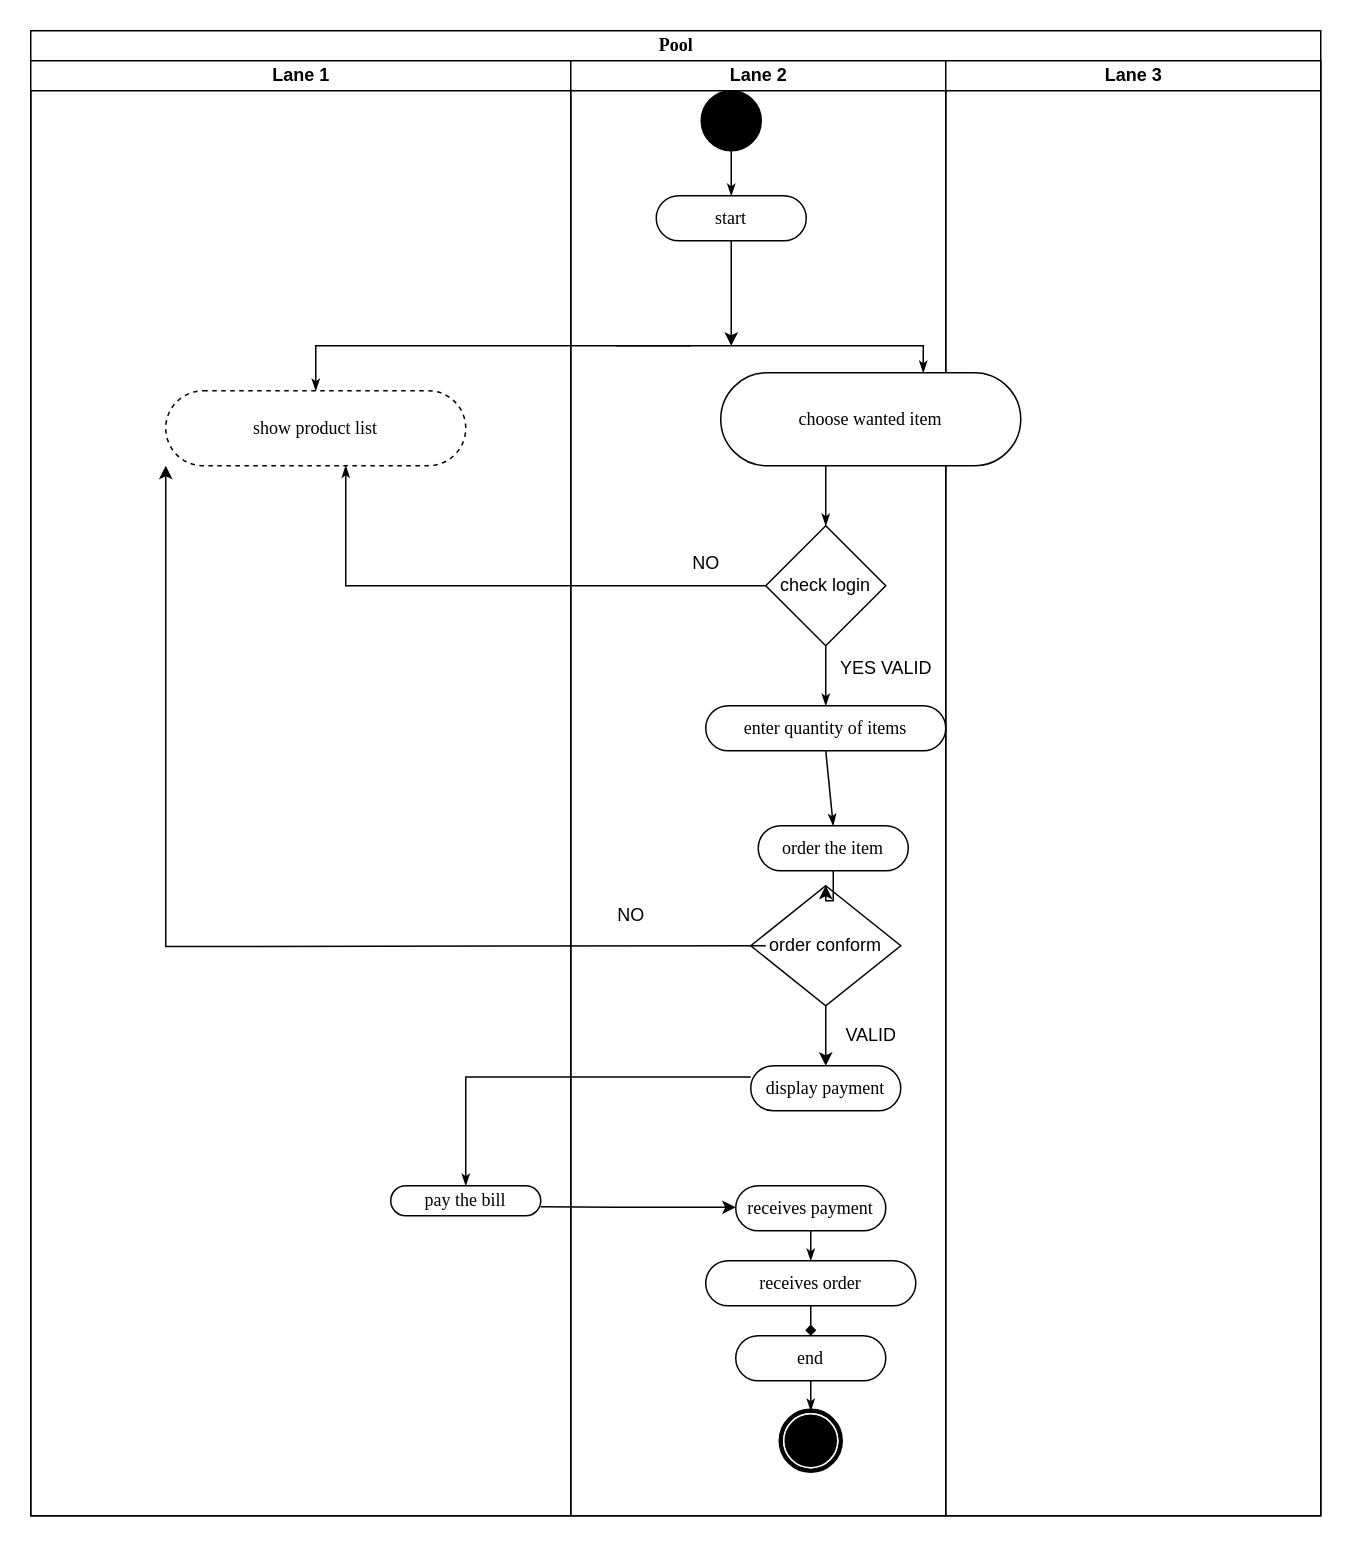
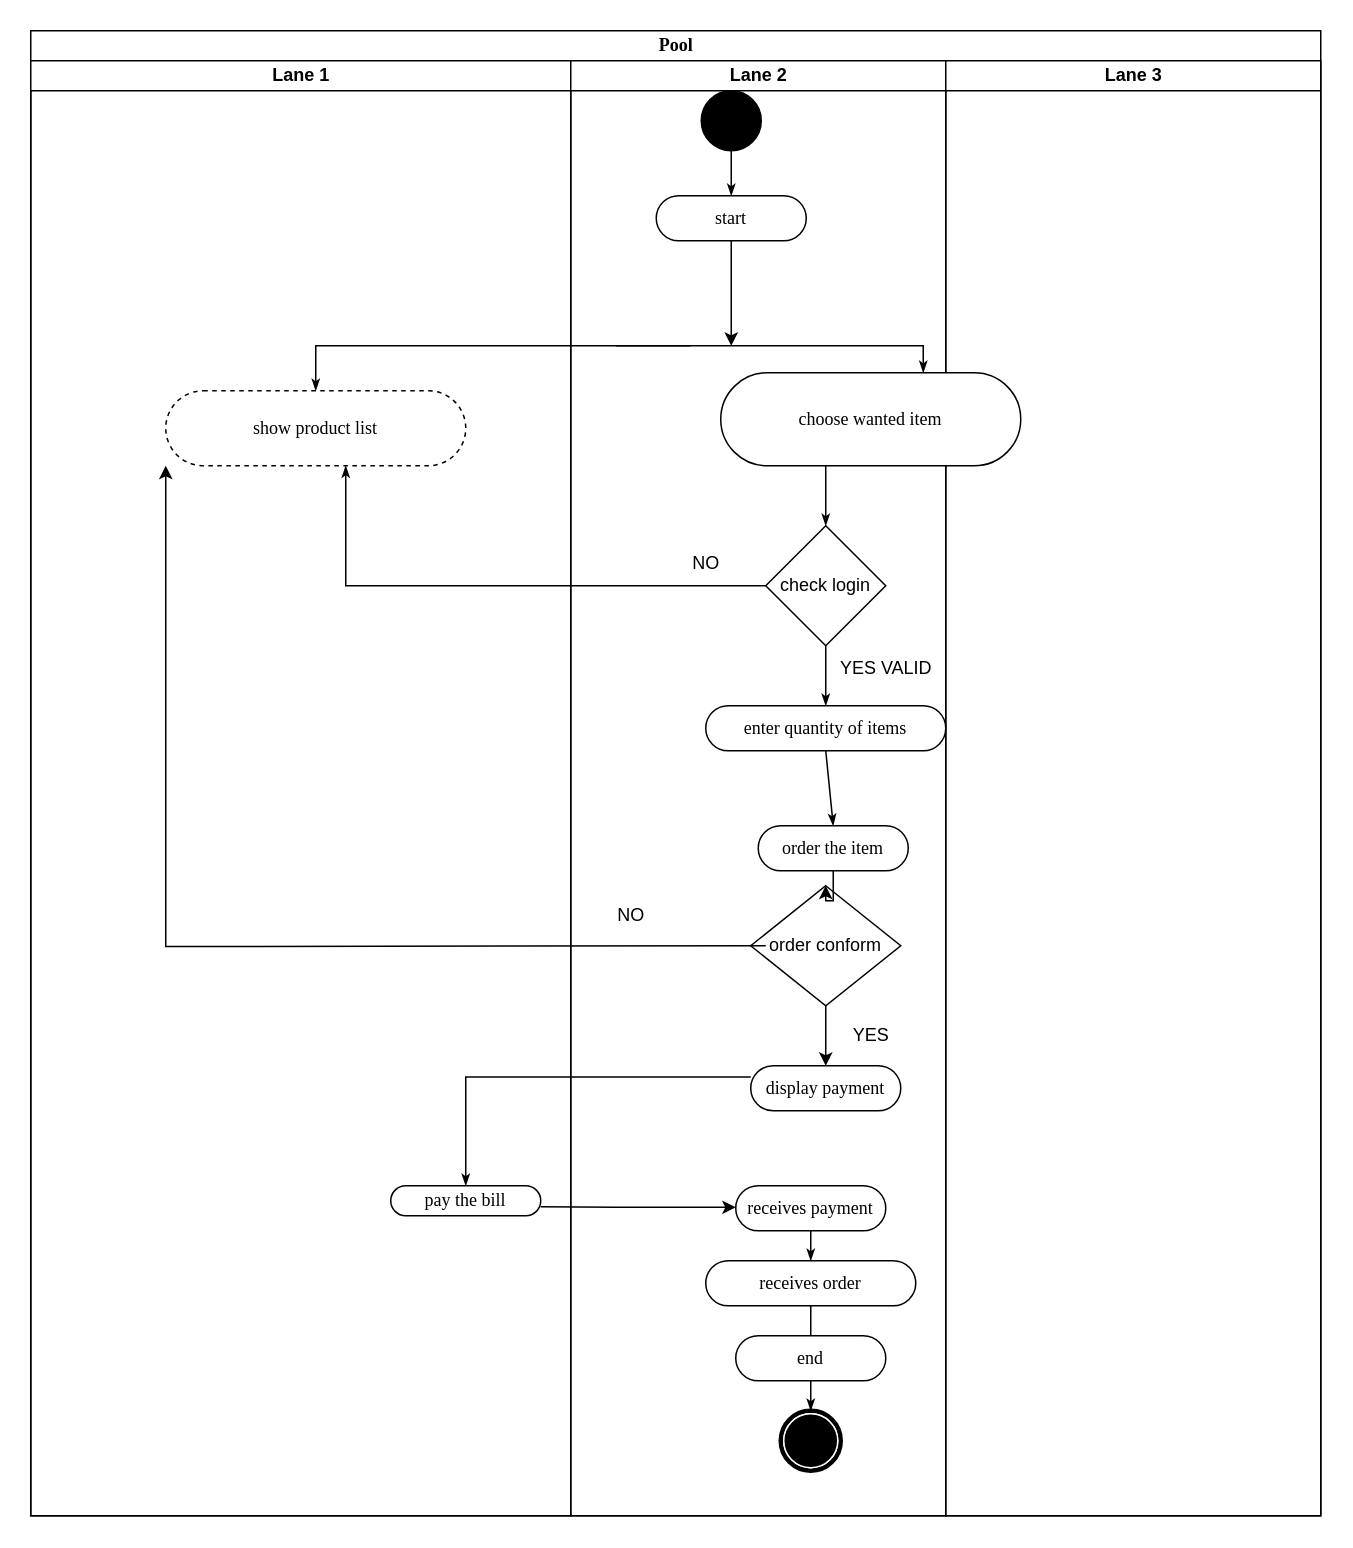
(872, 1036) -> (872, 1036)
(811, 1325) -> (811, 1330)
